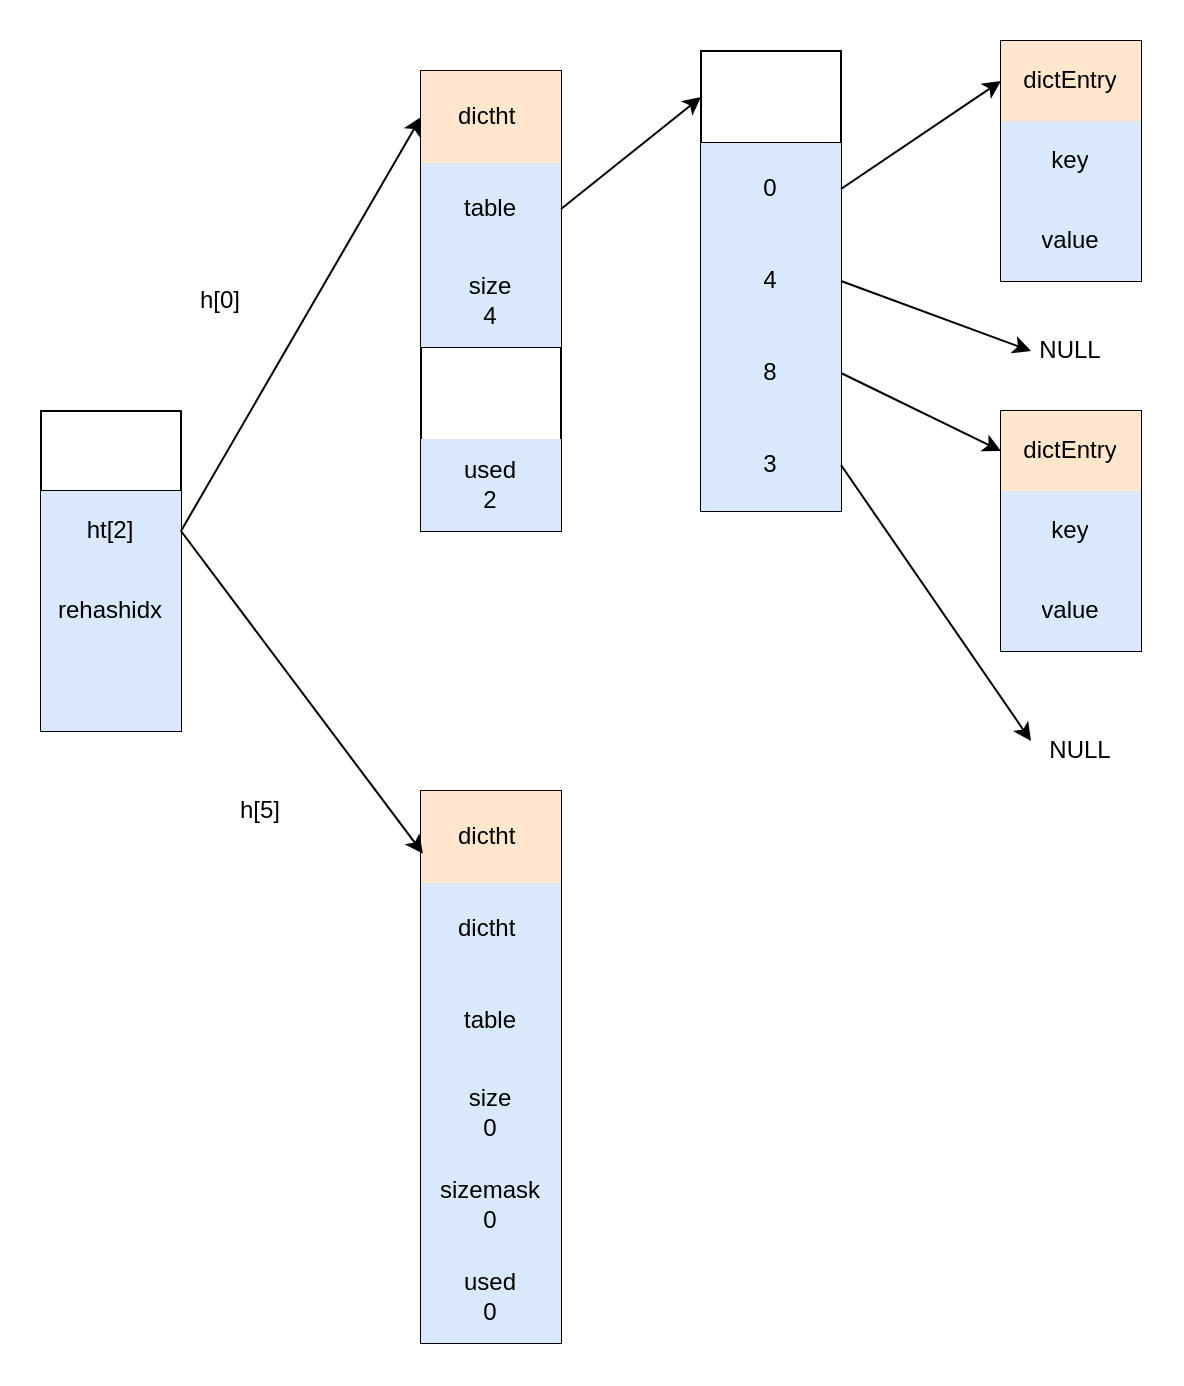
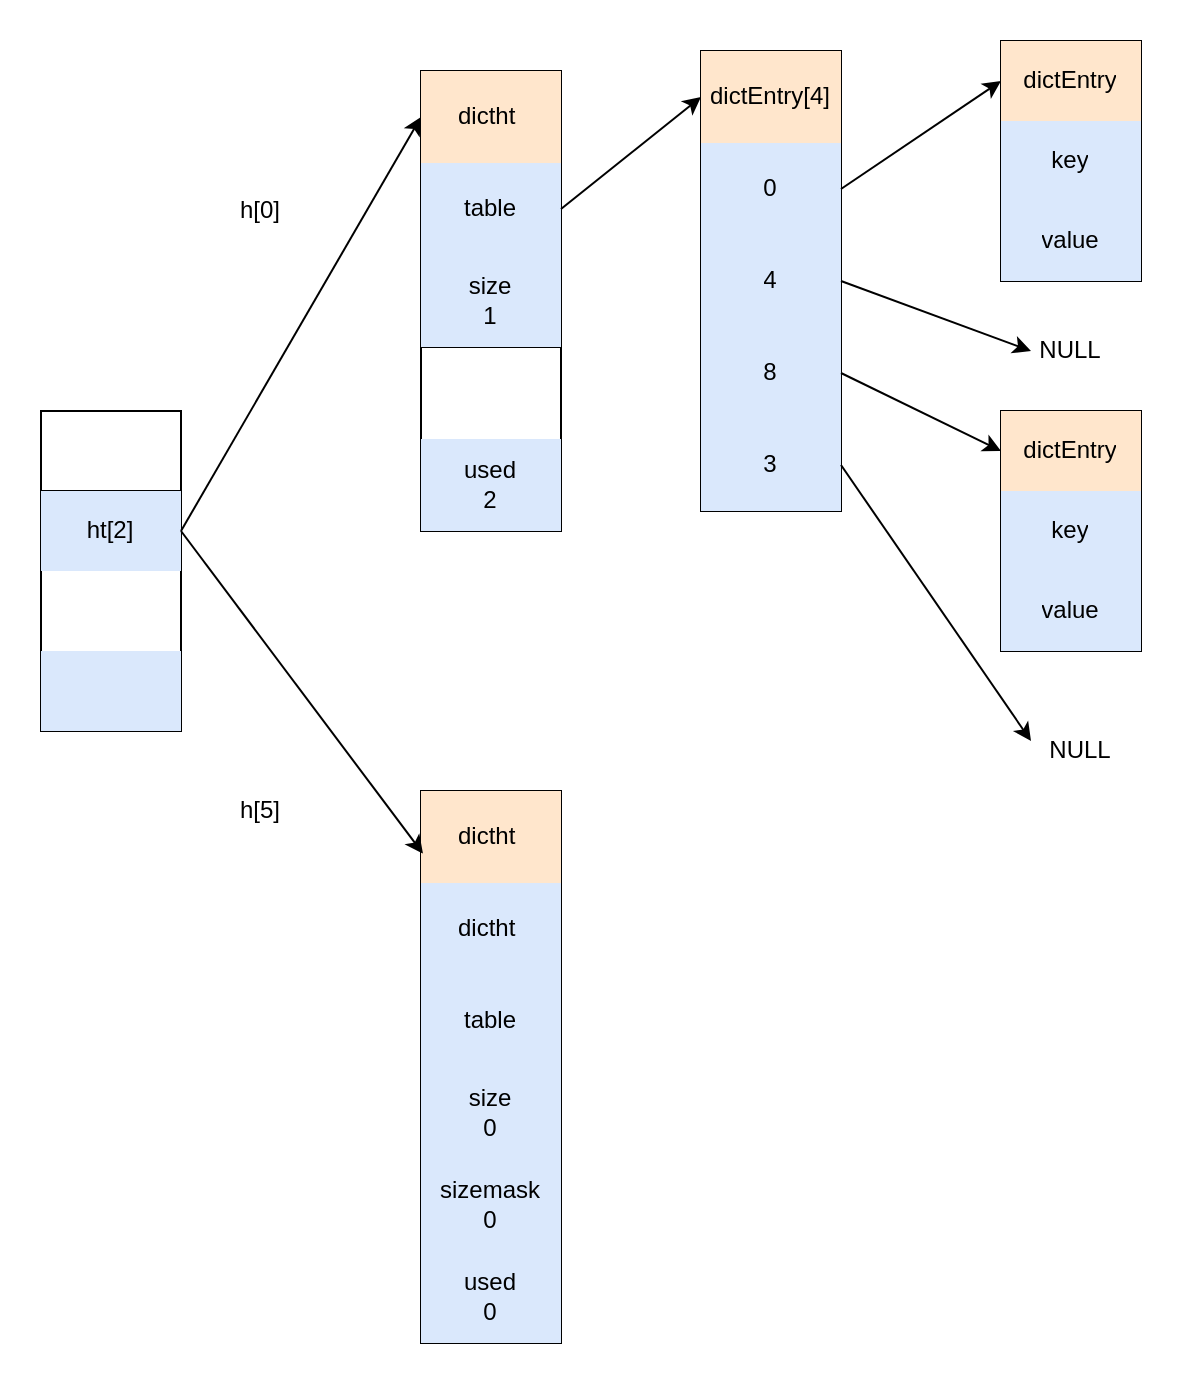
none -> (771, 97)
(221, 301) -> (261, 211)
(491, 301) -> (491, 301)
(111, 611) -> none
